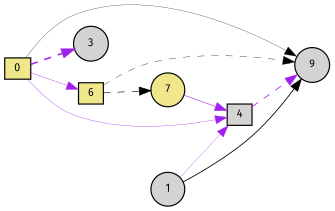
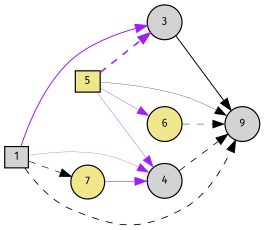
none -> (200, 68)
(18, 69) -> (88, 81)
none -> (61, 70)
(121, 92) -> (44, 167)
(91, 93) -> (165, 124)
(270, 94) -> (199, 156)
(240, 115) -> (165, 181)
(244, 142) -> (134, 225)
(168, 189) -> (17, 157)
